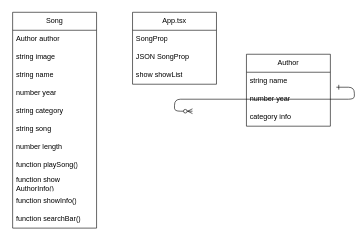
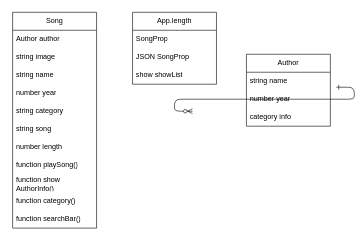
(174, 21) -> (174, 21)
(52, 201) -> (52, 201)
